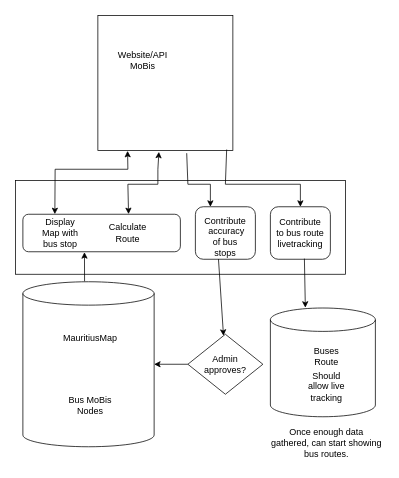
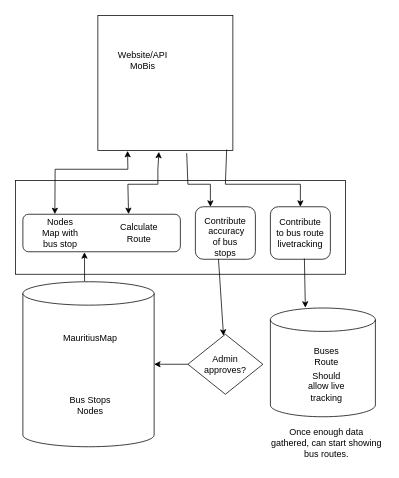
(60, 233) -> (60, 233)
(128, 233) -> (139, 233)
(90, 405) -> (90, 405)
